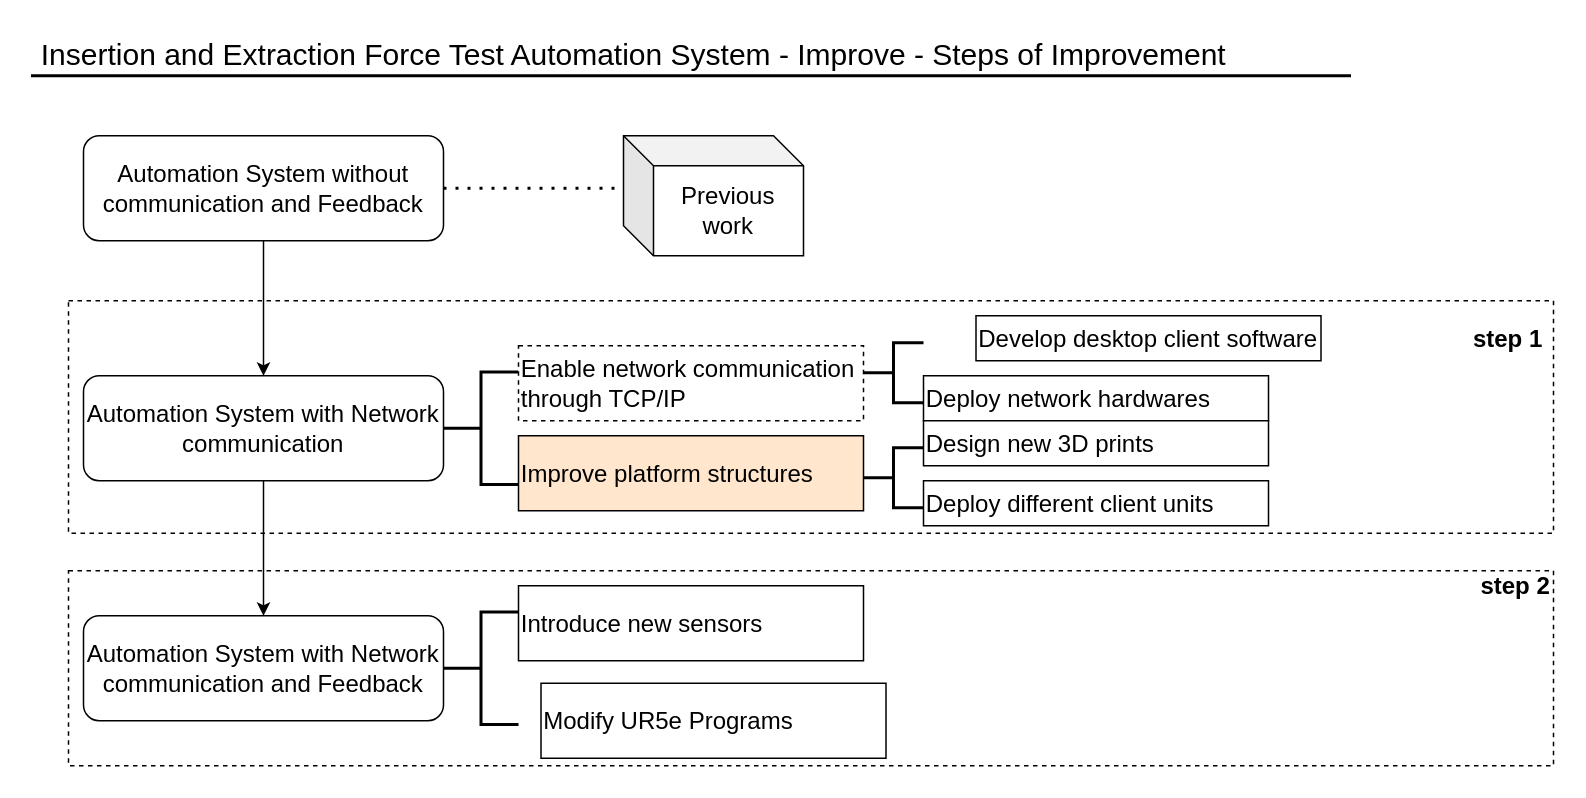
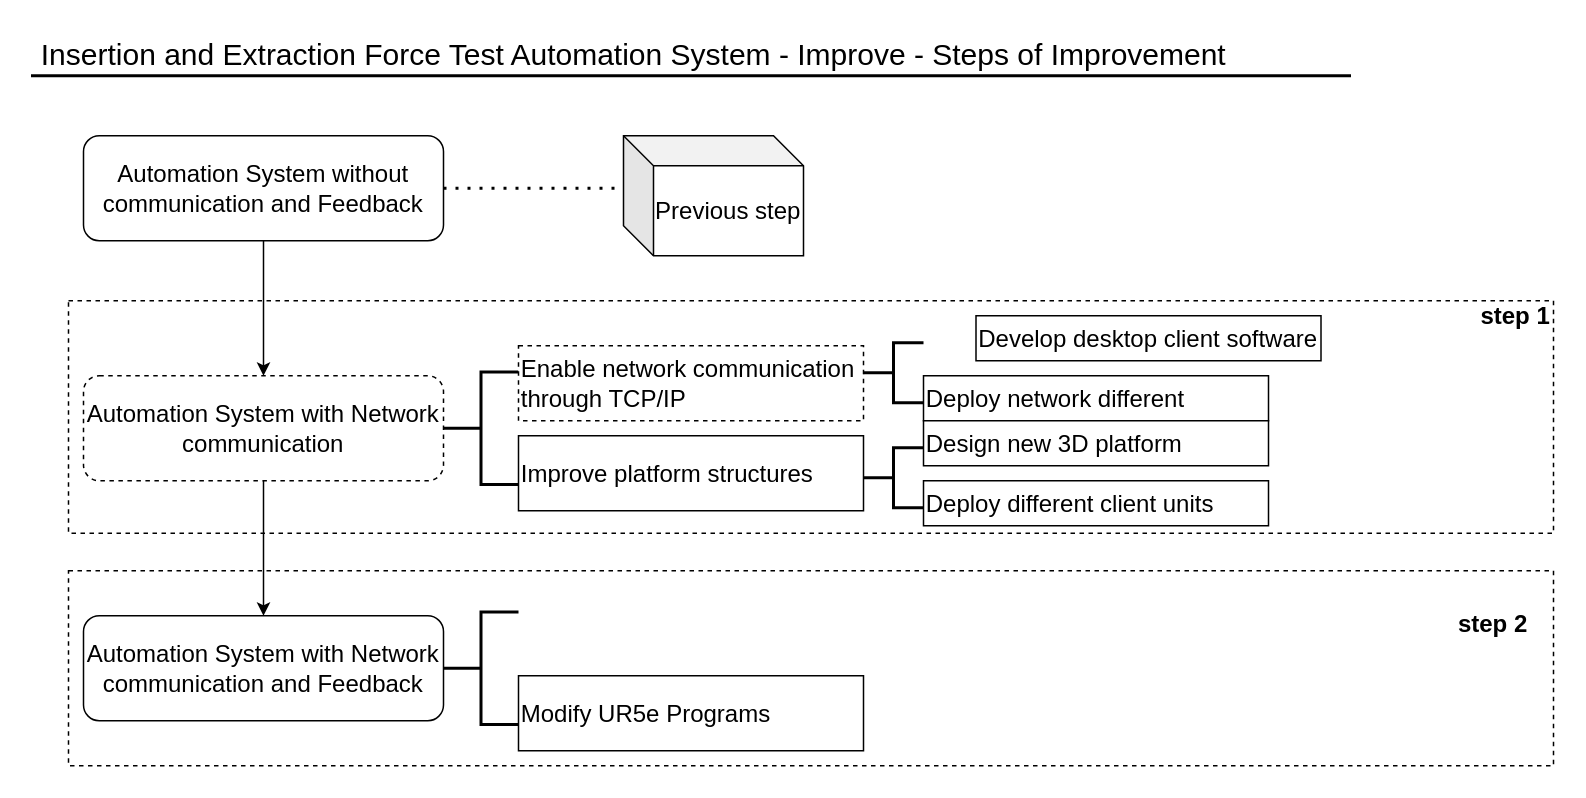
(728, 211) -> (728, 211)
(1501, 338) -> (1508, 316)
(1040, 398) -> (1038, 398)
(263, 428) -> (263, 428)
(1015, 443) -> (1025, 443)
(691, 473) -> (691, 473)
(1508, 586) -> (1486, 623)
(691, 623) -> none
(713, 721) -> (691, 713)
